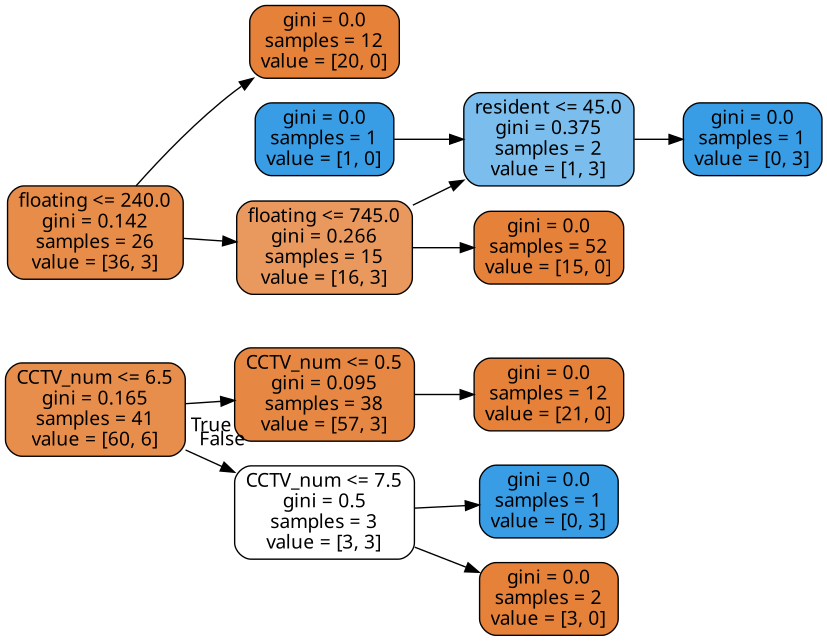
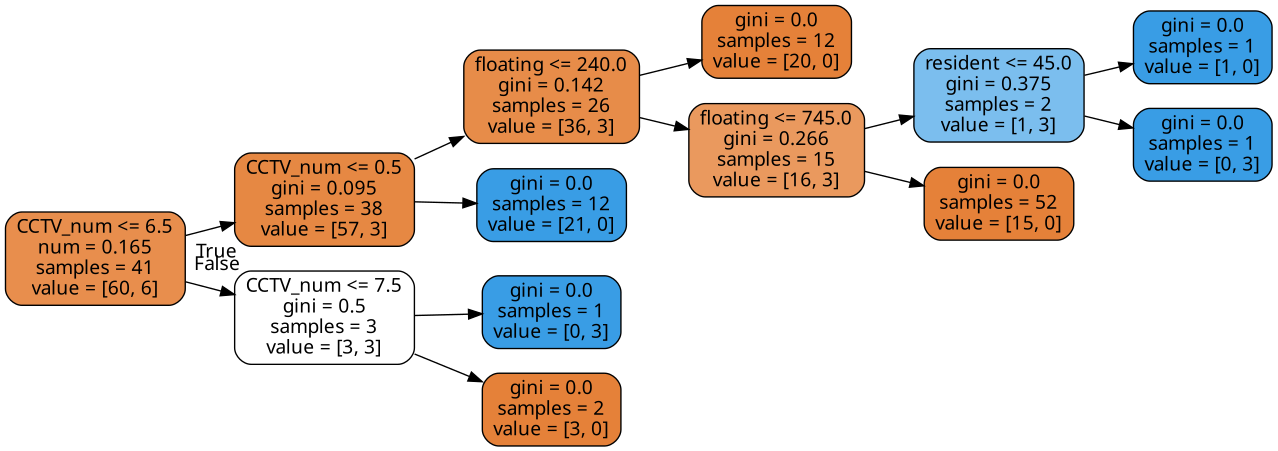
(422, 139) -> (1102, 71)
none -> (433, 151)
(549, 395) -> (552, 205)
(95, 410) -> (95, 259)
